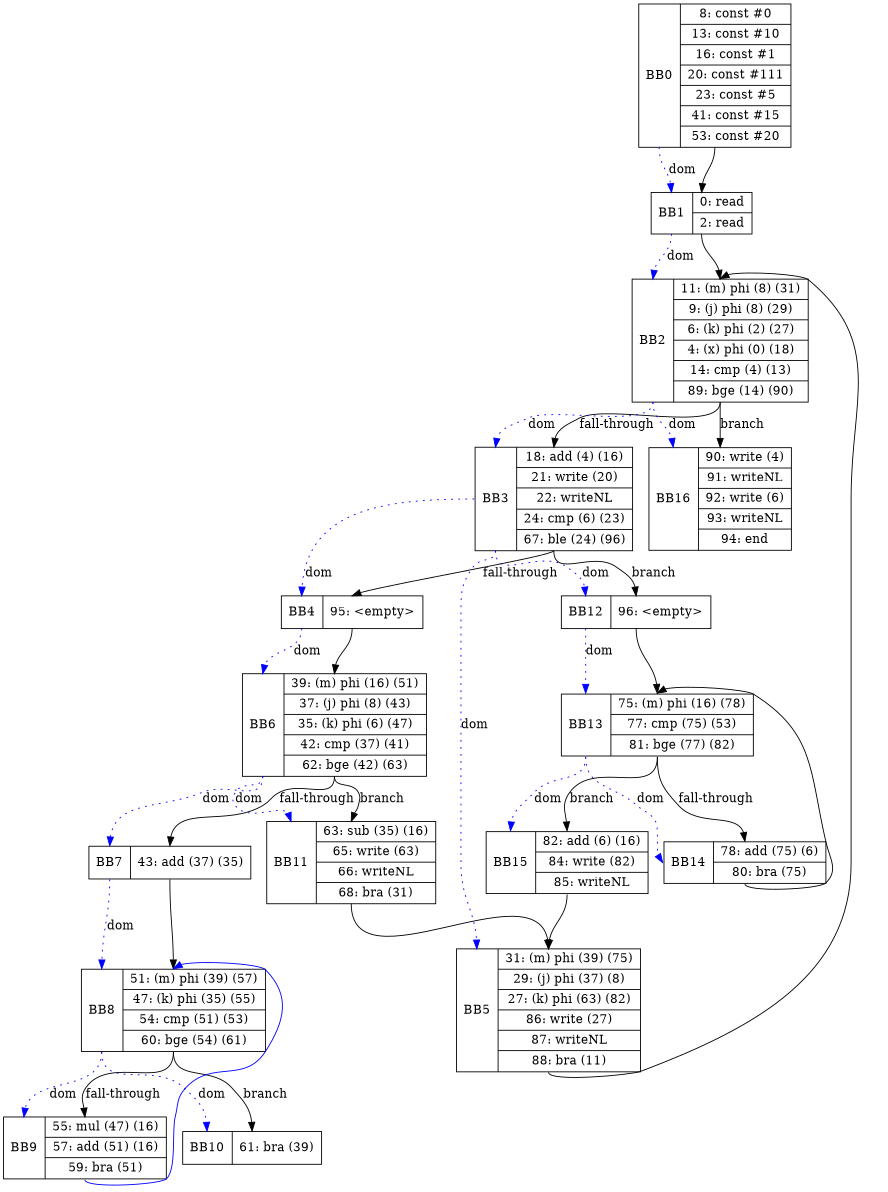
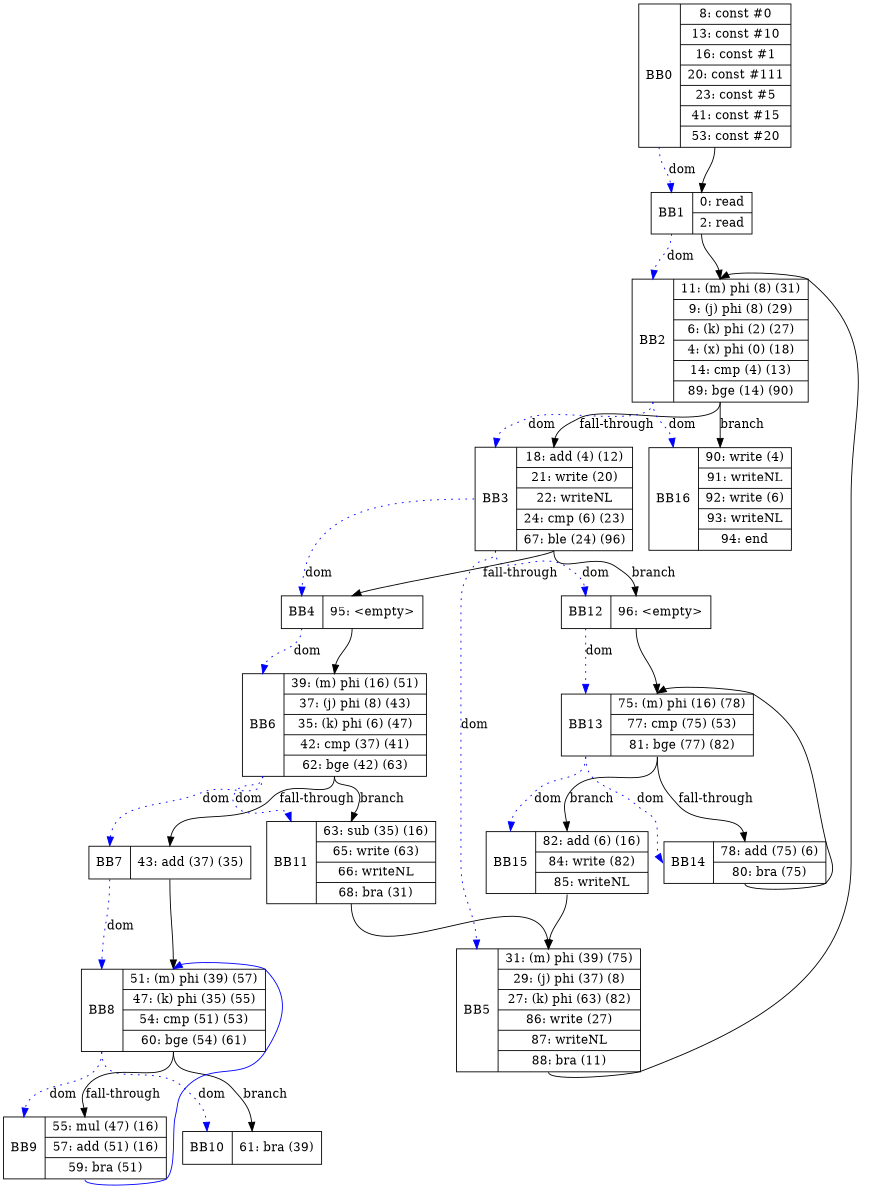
(575, 457) -> (575, 457)
